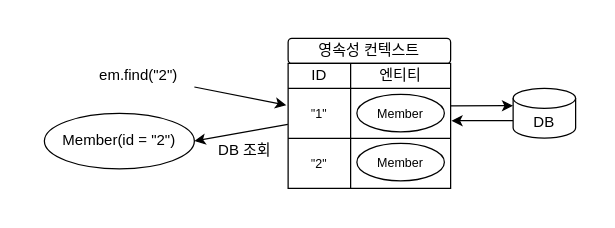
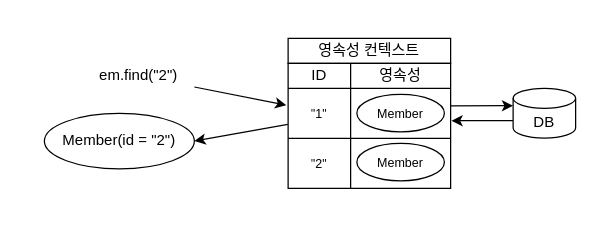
(369, 51) -> (369, 51)
(401, 76) -> (401, 76)
(244, 150) -> none
